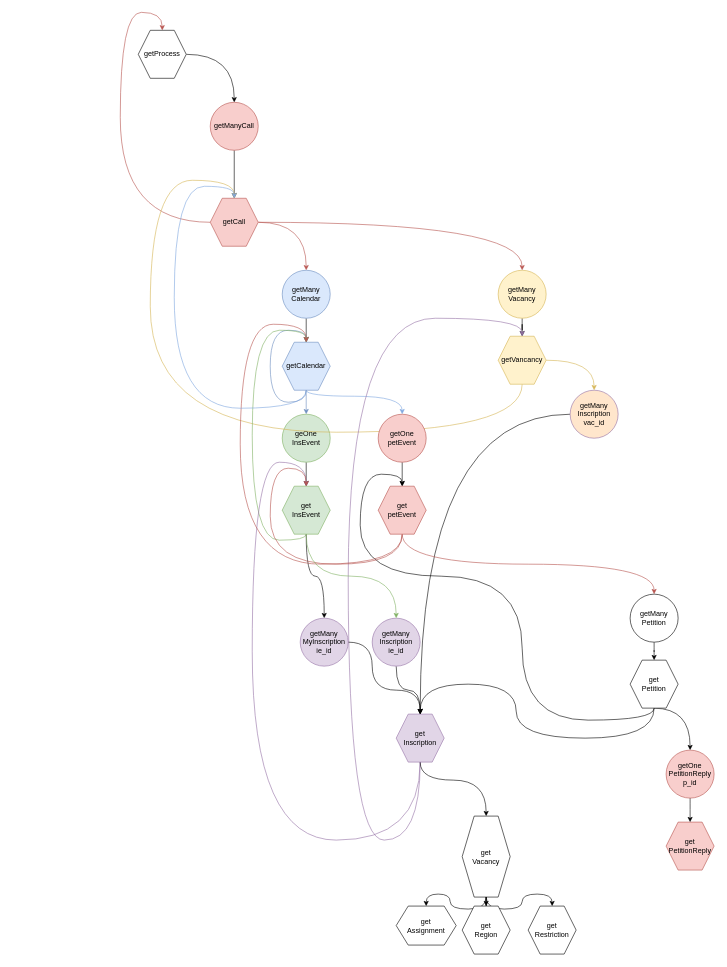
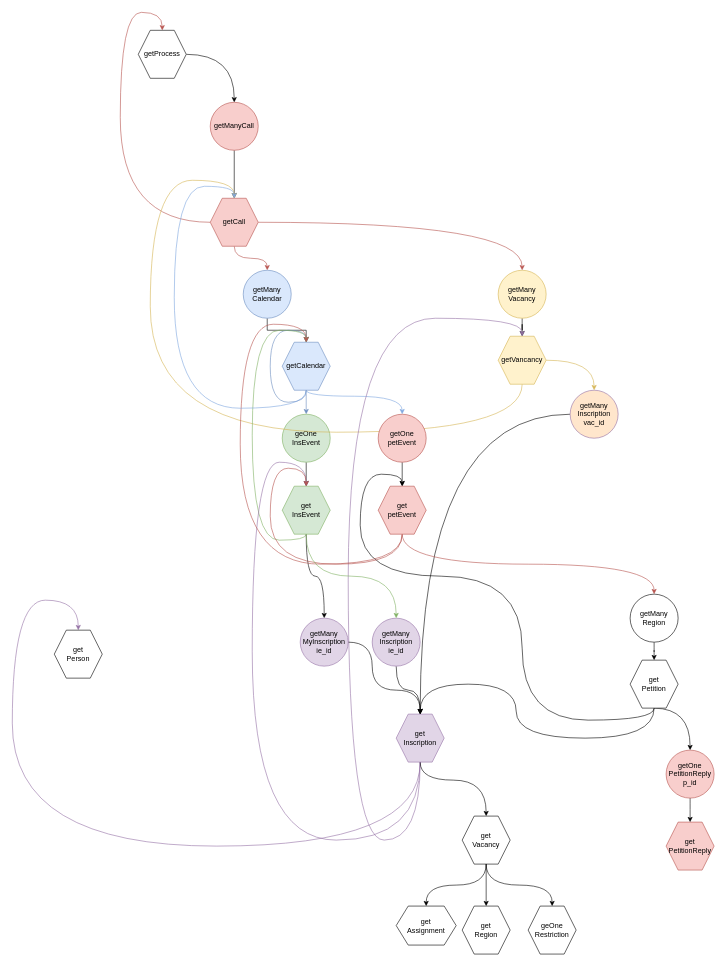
(306, 294) -> (267, 294)
(654, 618) -> (654, 618)
none -> (78, 654)
none -> (21, 769)
(486, 857) -> (486, 840)
(552, 930) -> (552, 930)
